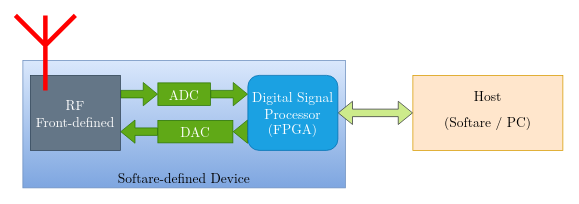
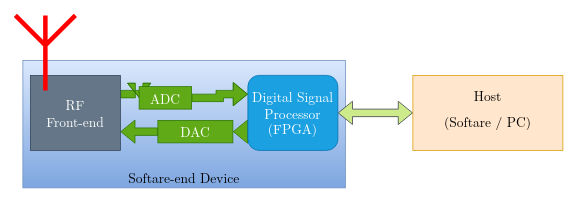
(184, 94) -> (165, 98)
(75, 113) -> (75, 113)
(184, 178) -> (184, 178)
